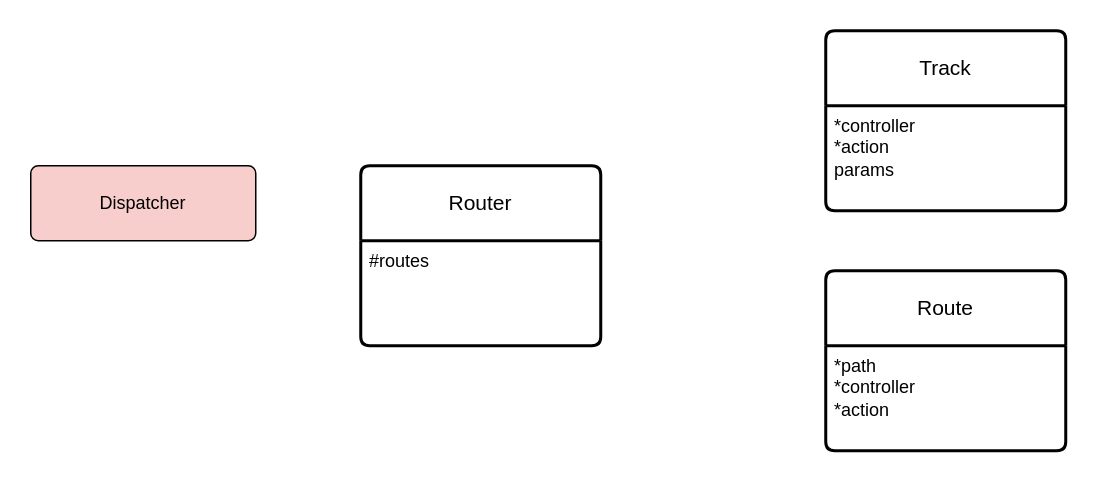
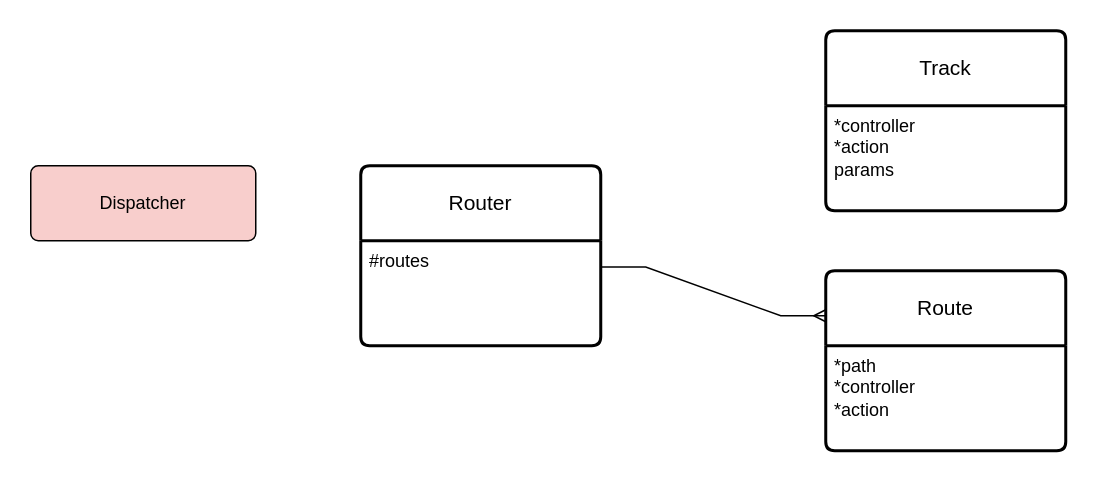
none -> (713, 291)
